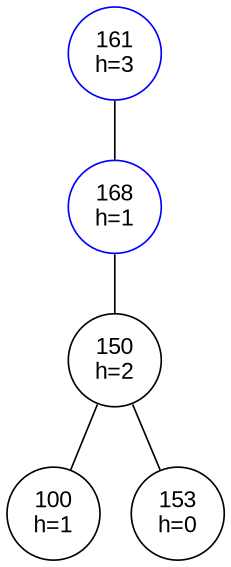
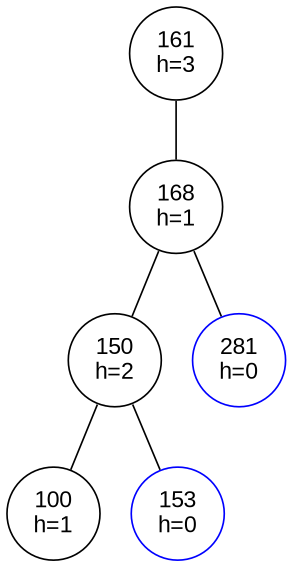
(115, 53) -> (176, 53)
(115, 207) -> (176, 207)
none -> (239, 360)
(178, 514) -> (178, 514)
